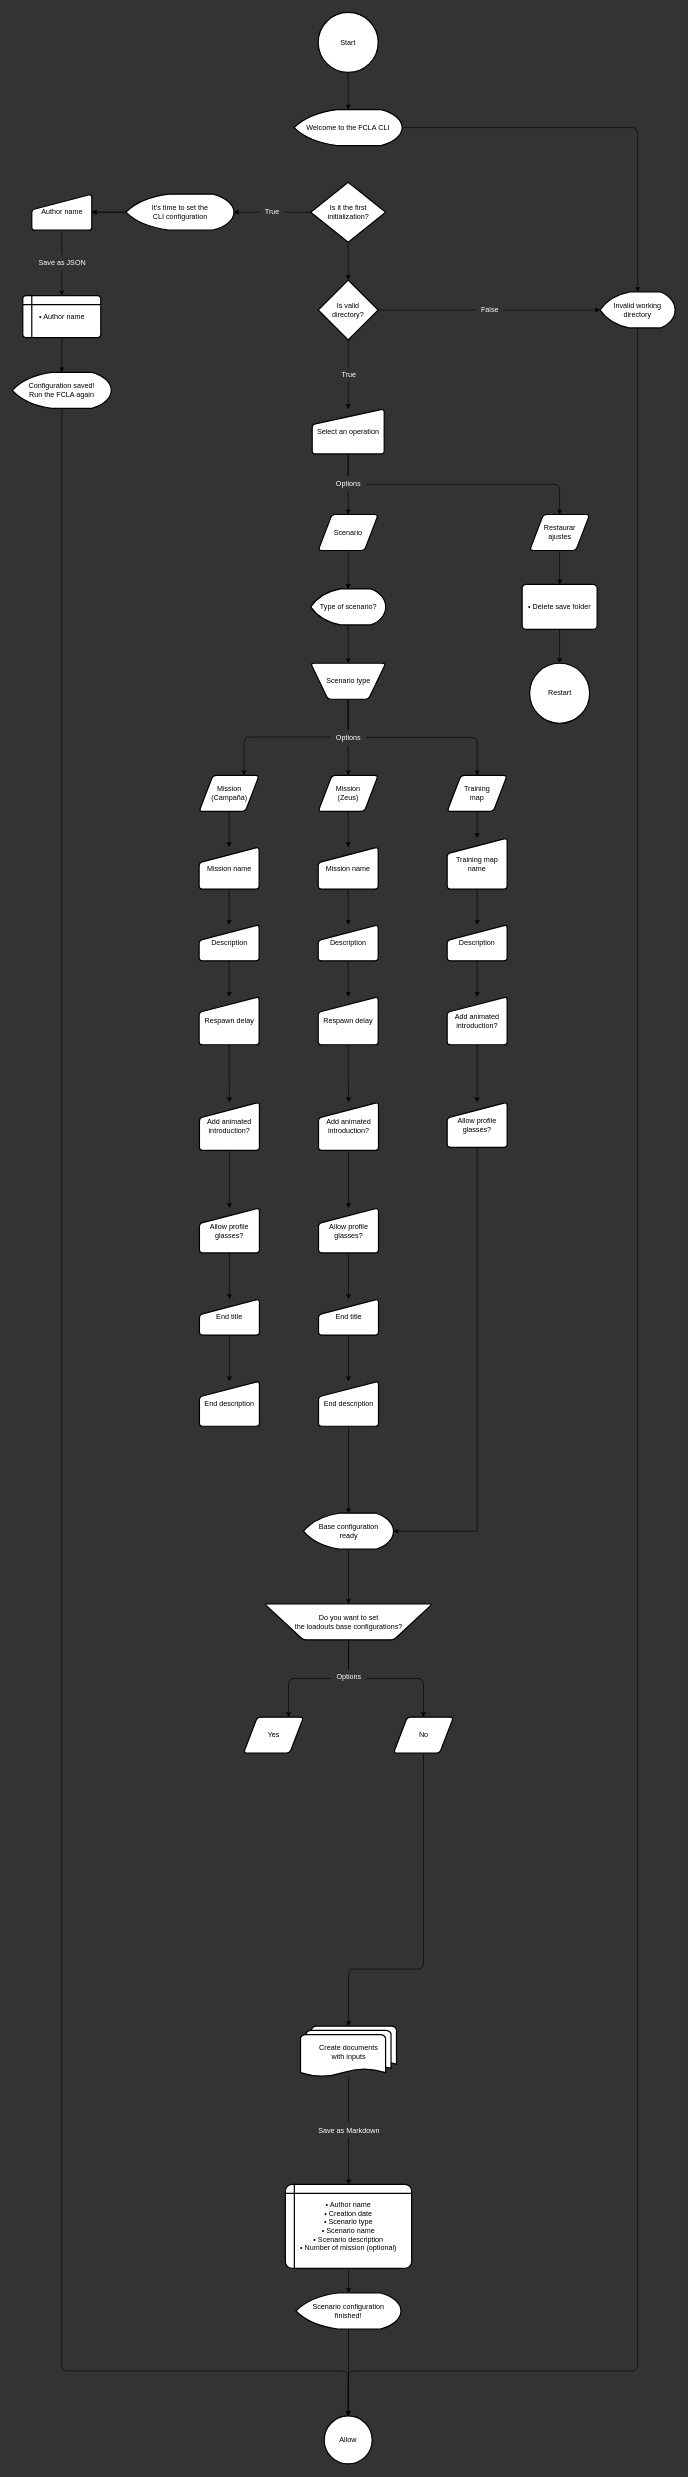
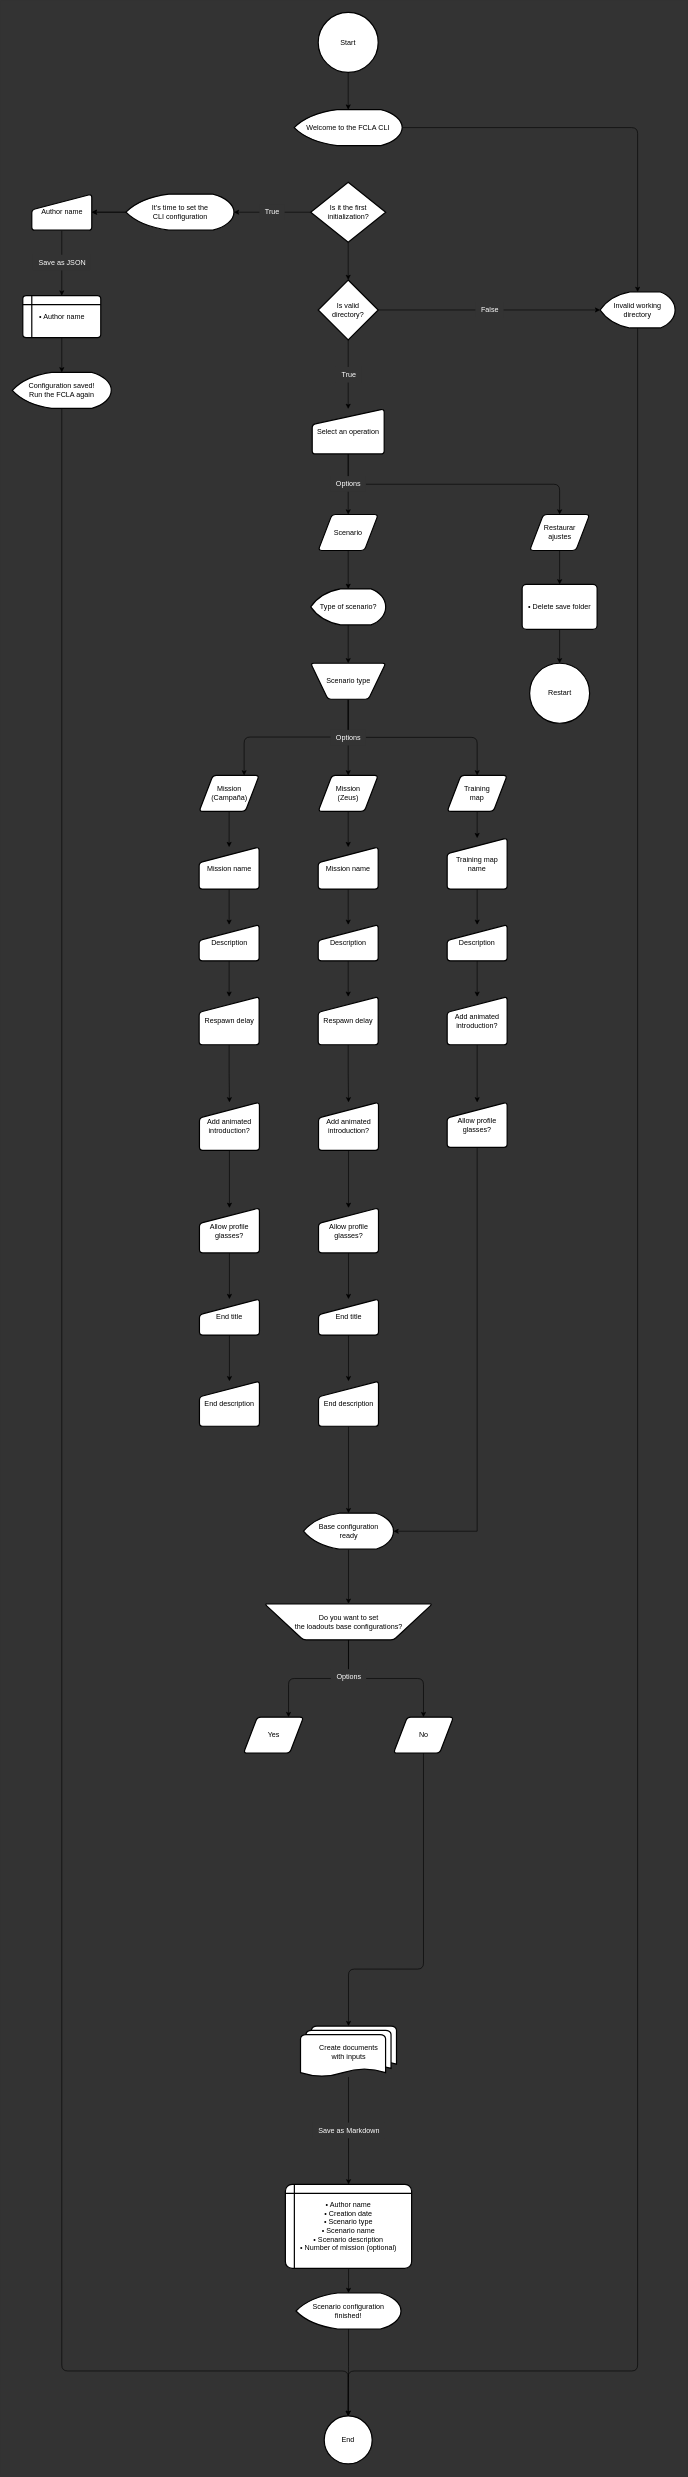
(348, 2441) -> (348, 2441)
